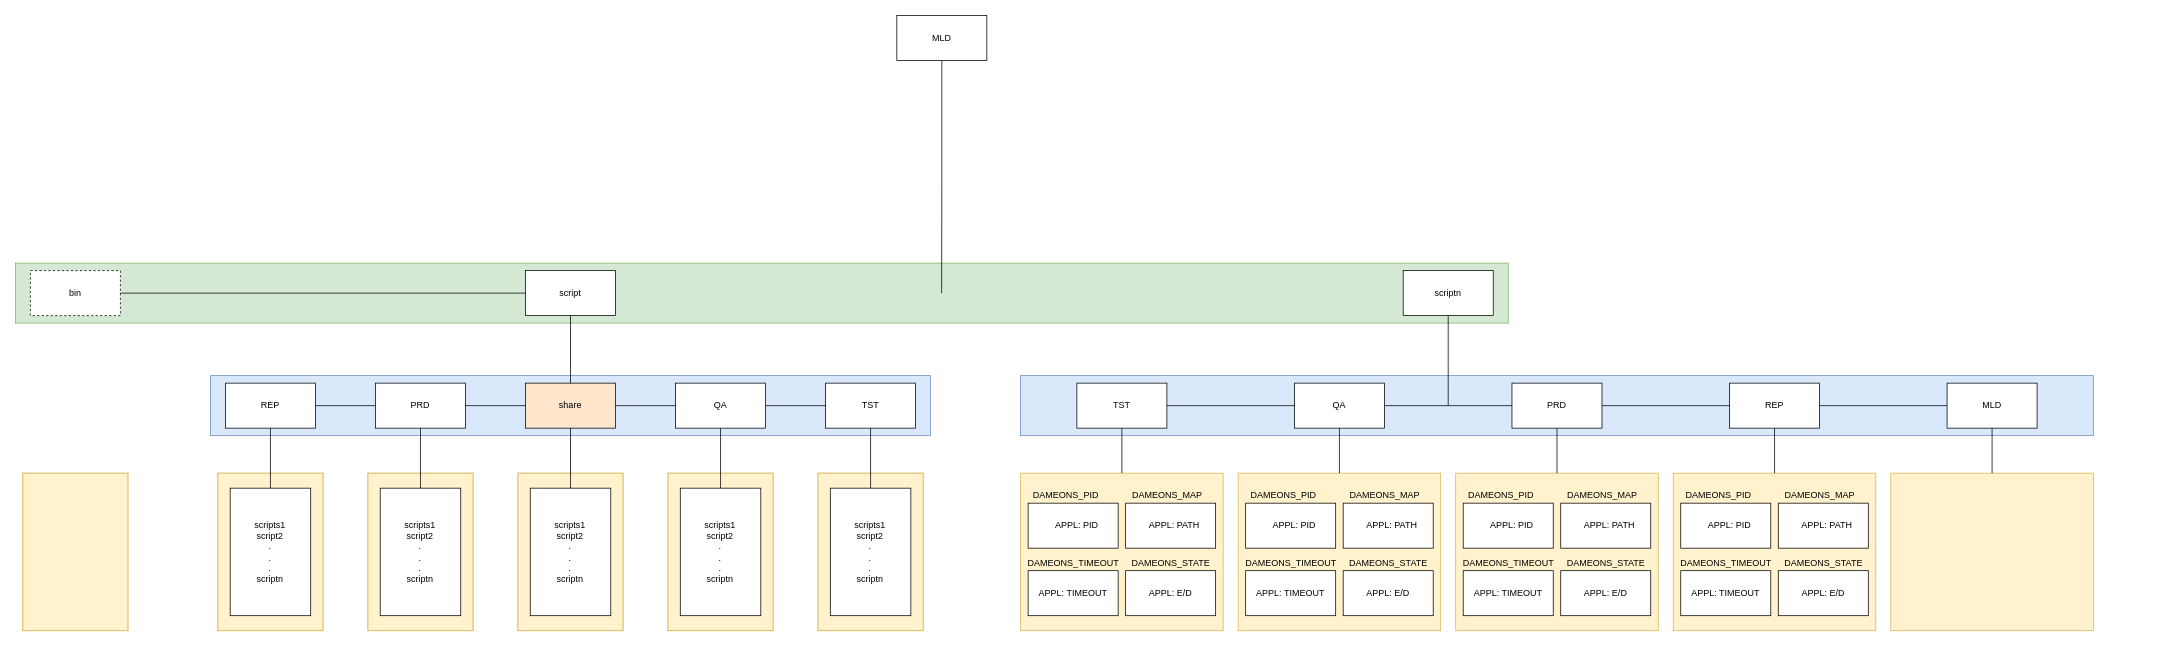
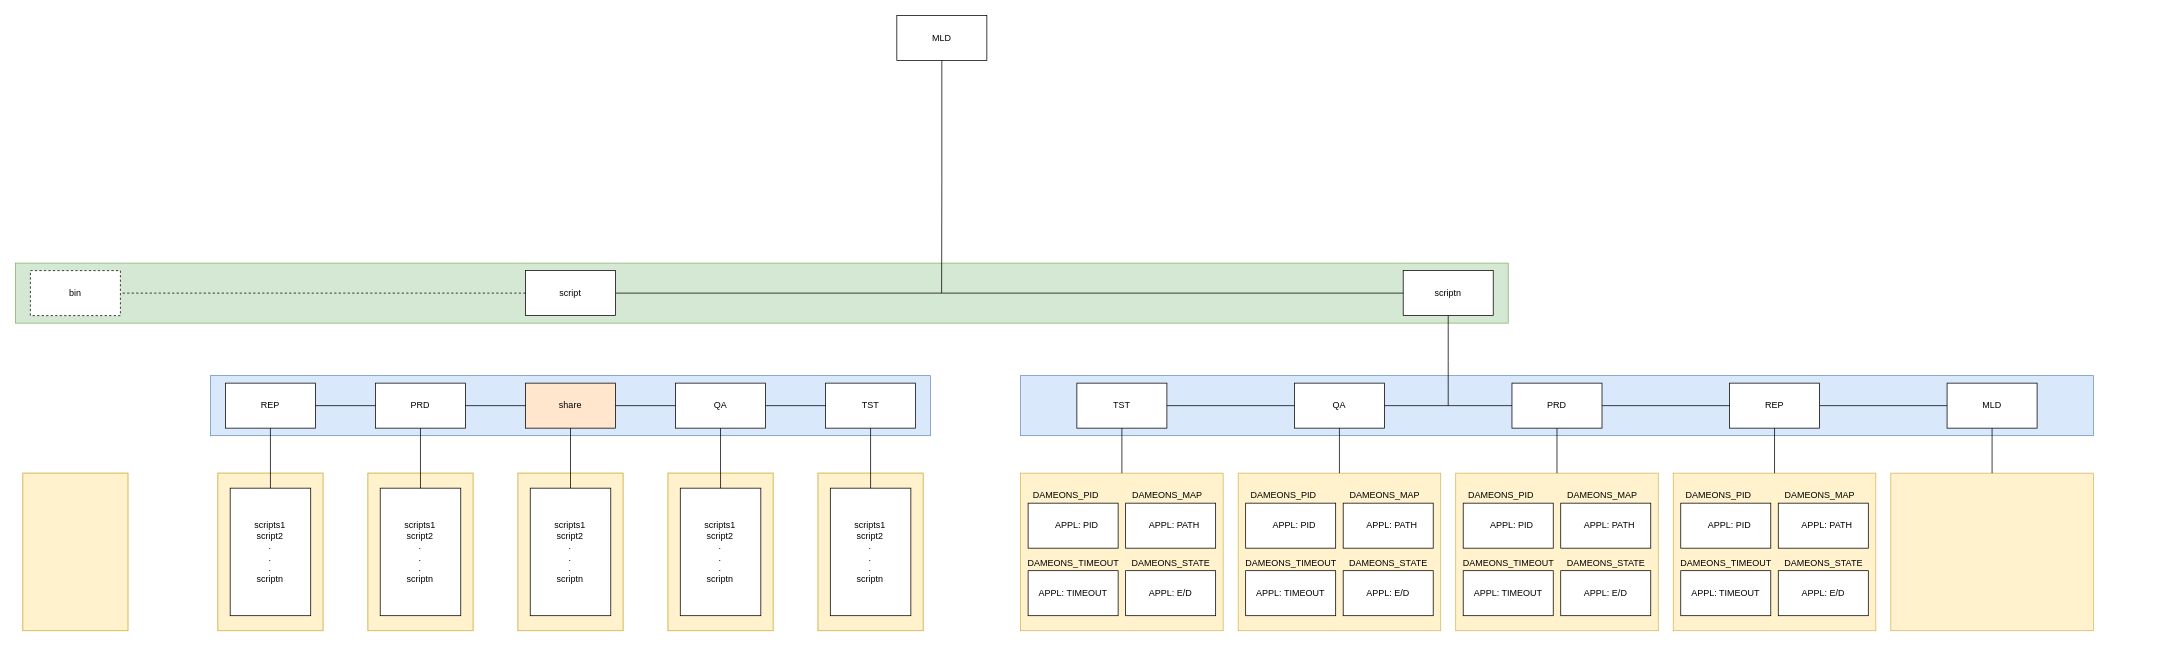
(323, 293) -> (323, 293)
none -> (1010, 293)
(570, 349) -> none
